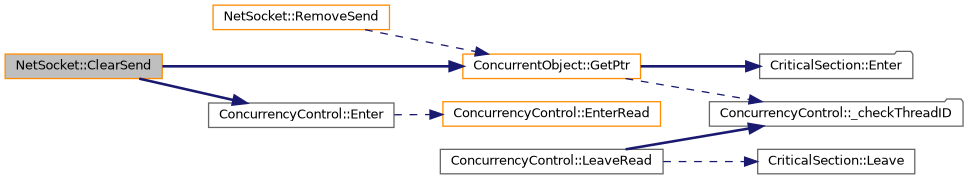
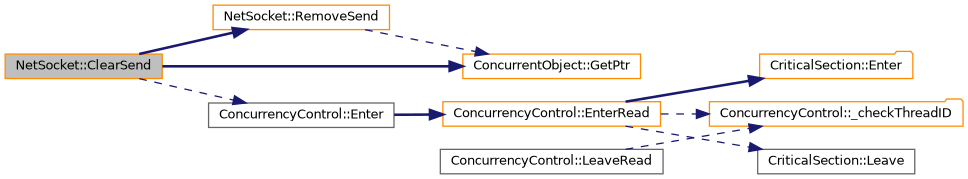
none -> (186, 43)
(693, 66) -> (687, 91)
(836, 66) -> (836, 66)
(186, 89) -> (186, 89)
(687, 89) -> (679, 114)
(836, 114) -> (836, 114)
(412, 115) -> (412, 115)
(687, 139) -> (669, 142)
(704, 162) -> (669, 134)
